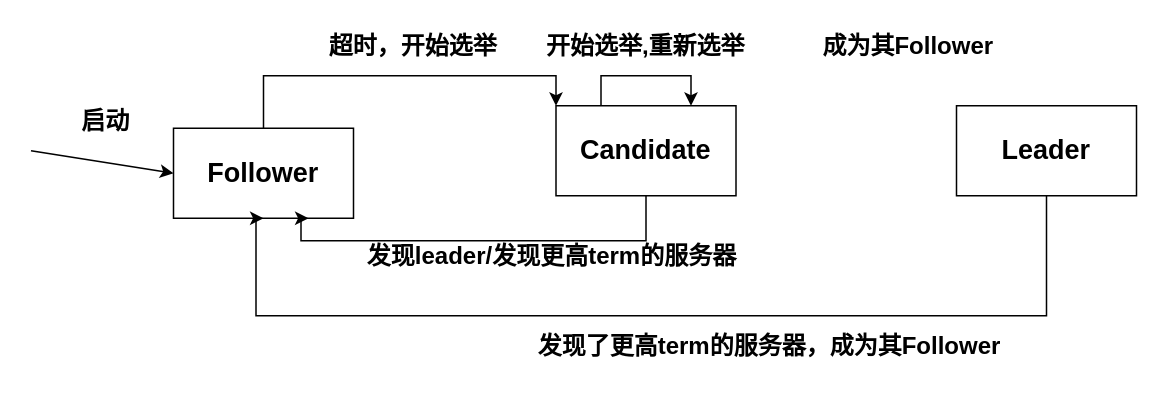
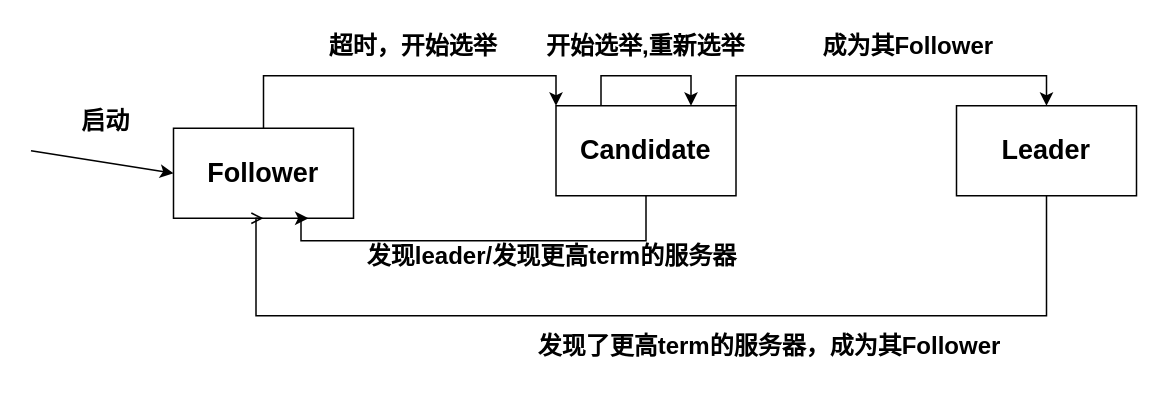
none -> (886, 76)
(256, 219) -> (256, 220)
